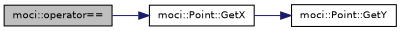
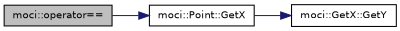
(344, 16) -> (344, 16)
